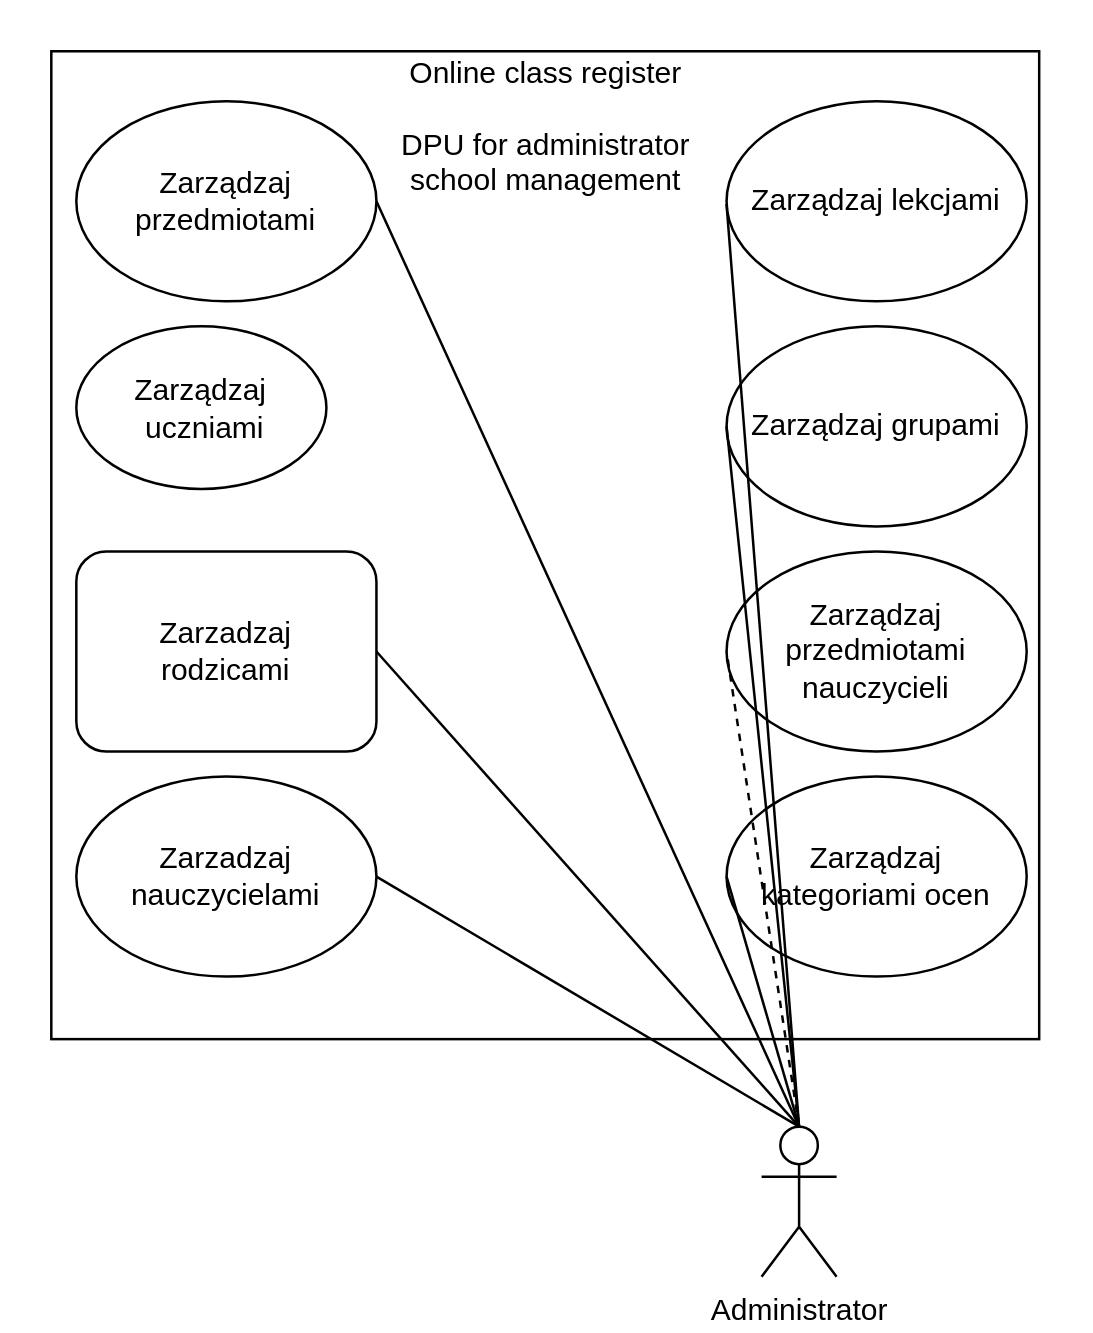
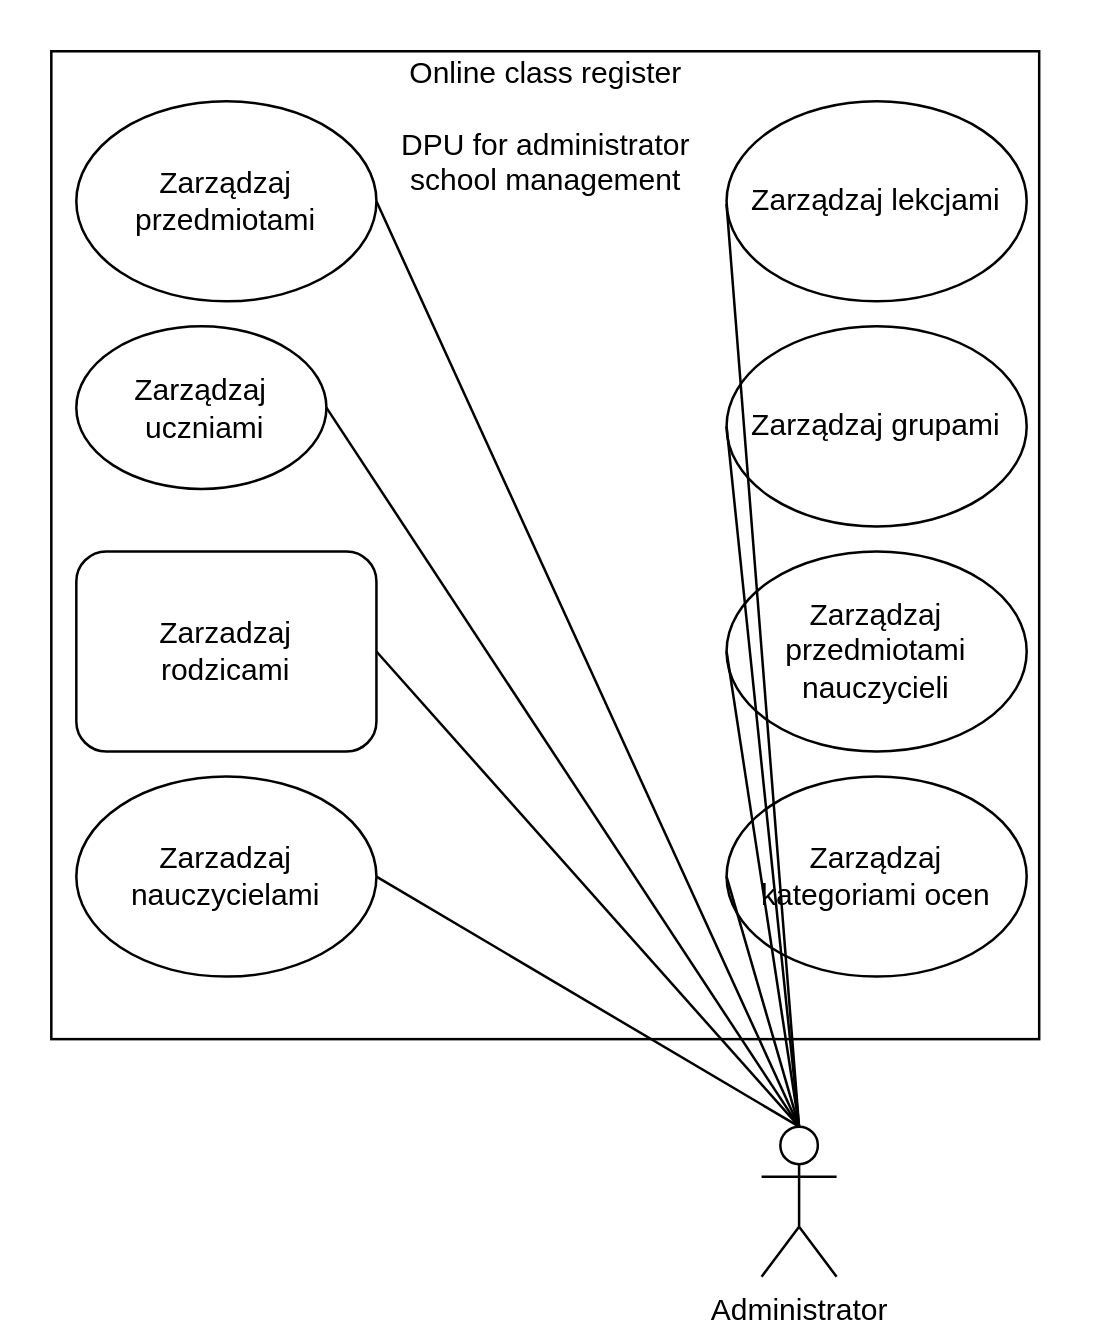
none -> (555, 755)
(756, 848) -> (756, 848)
